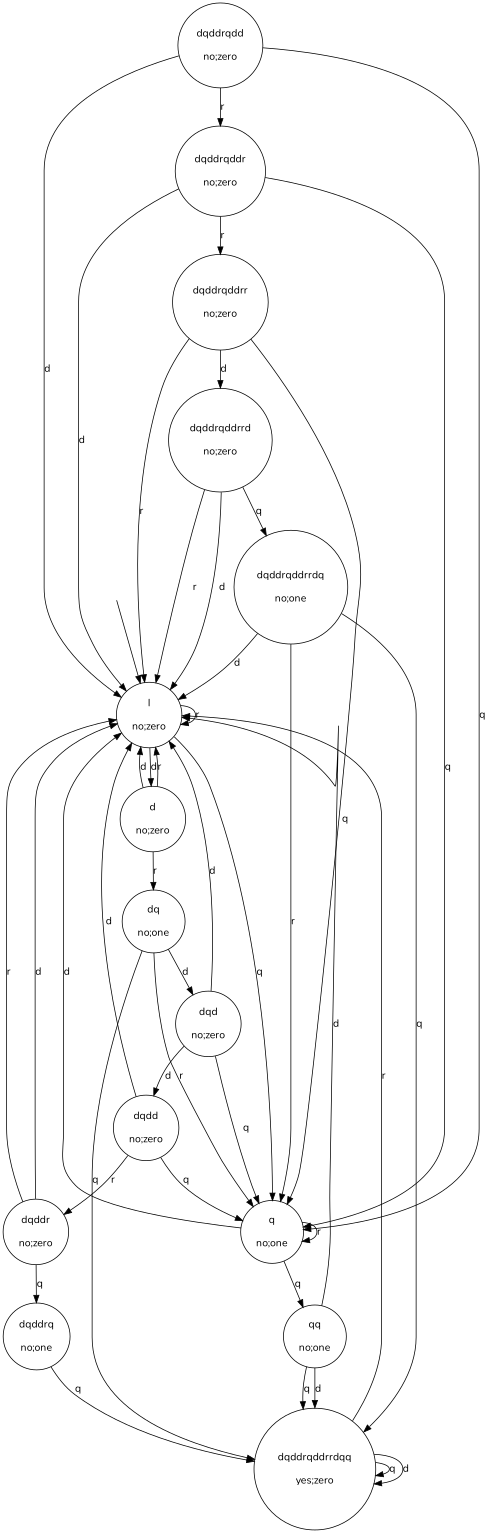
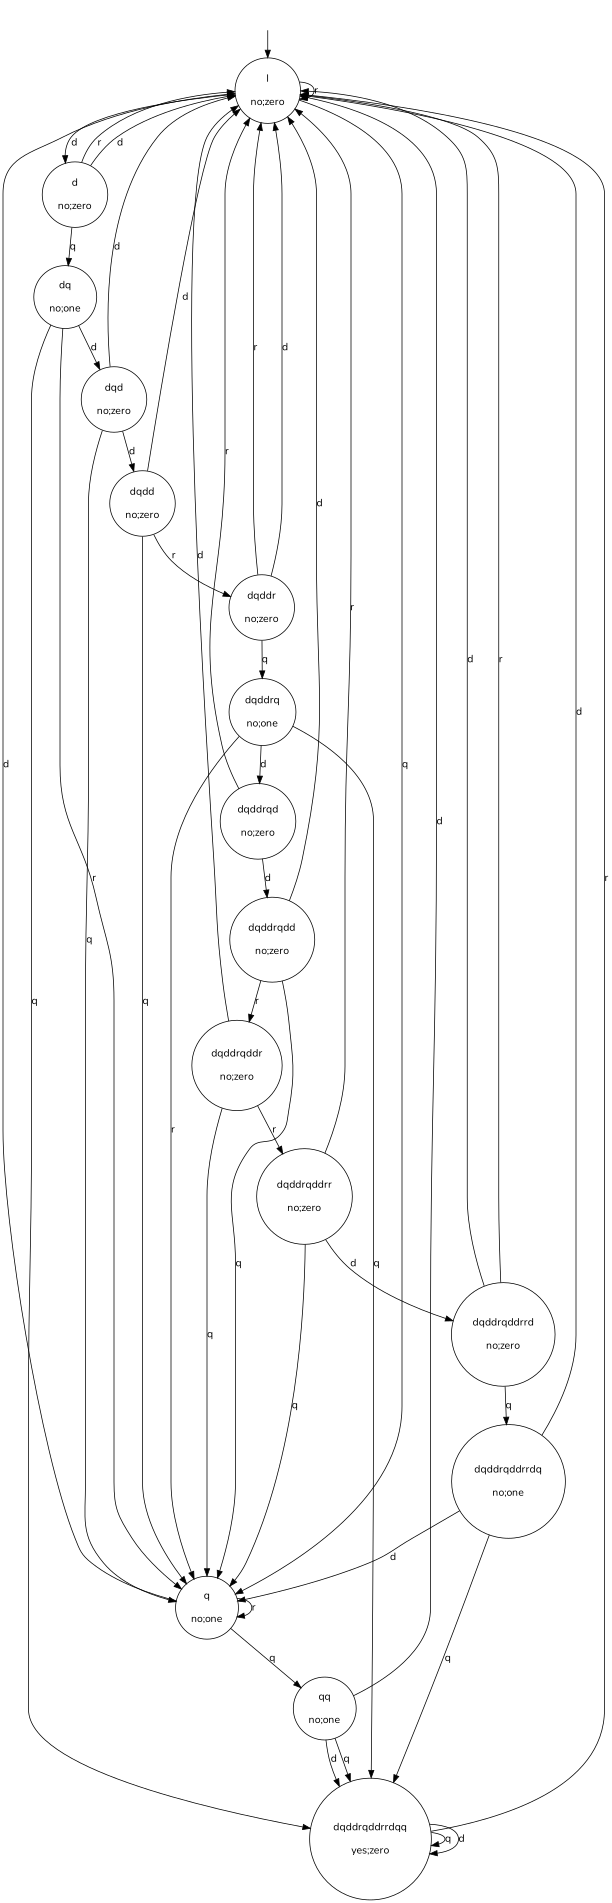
none -> (258, 821)
(155, 871) -> (73, 247)
(293, 921) -> (393, 1557)
none -> (171, 1146)
